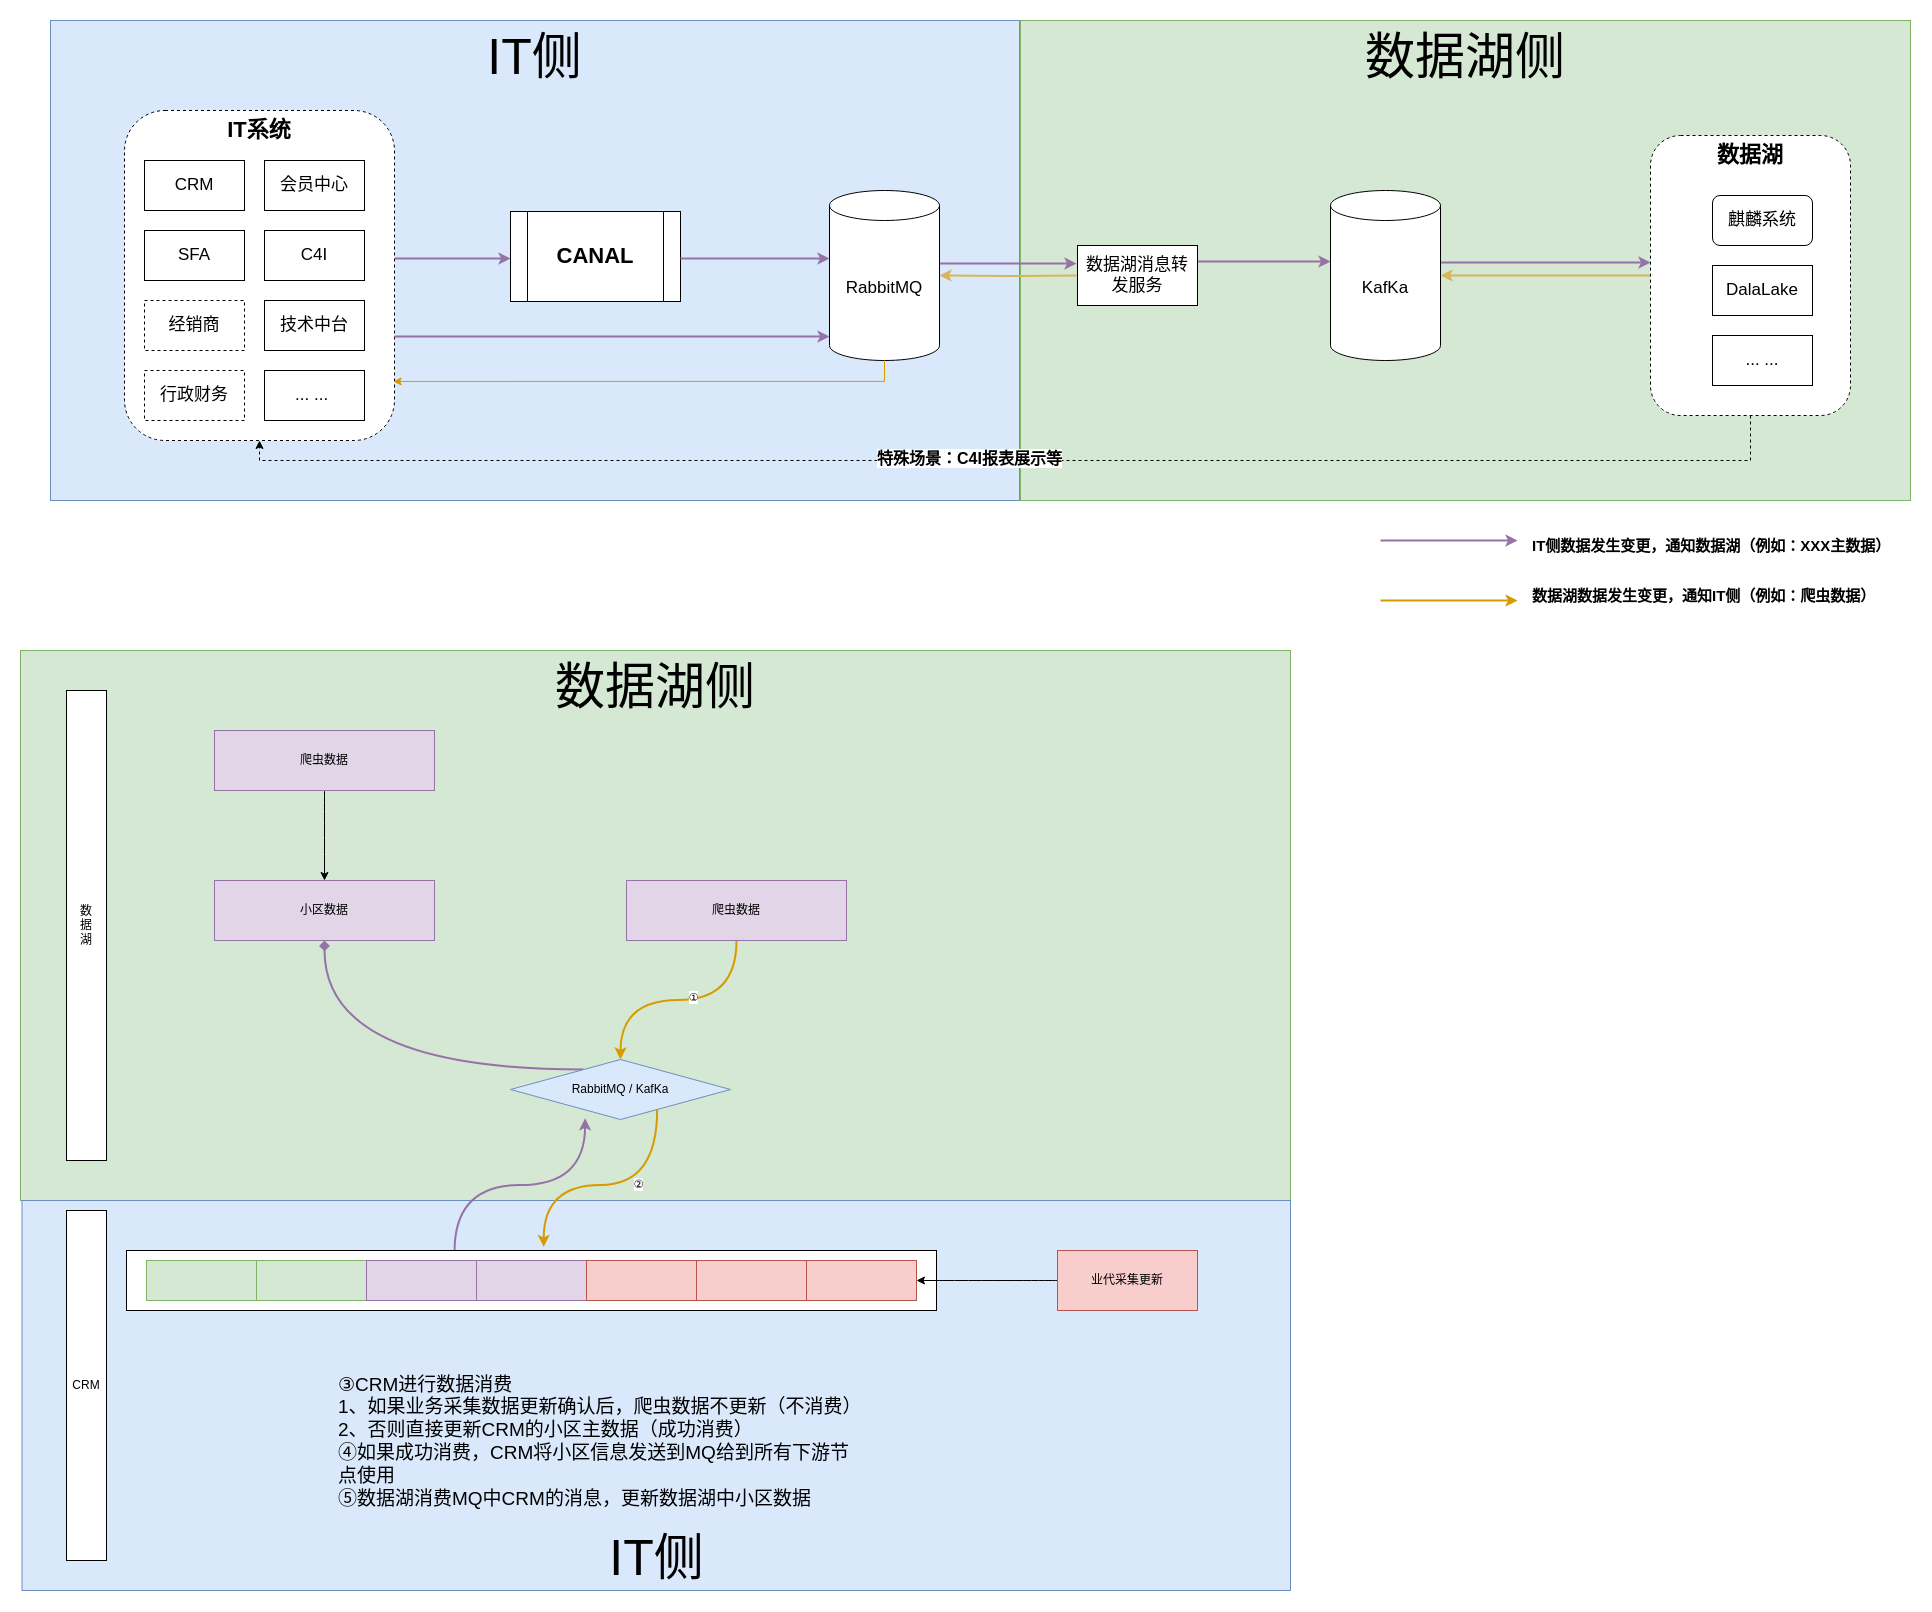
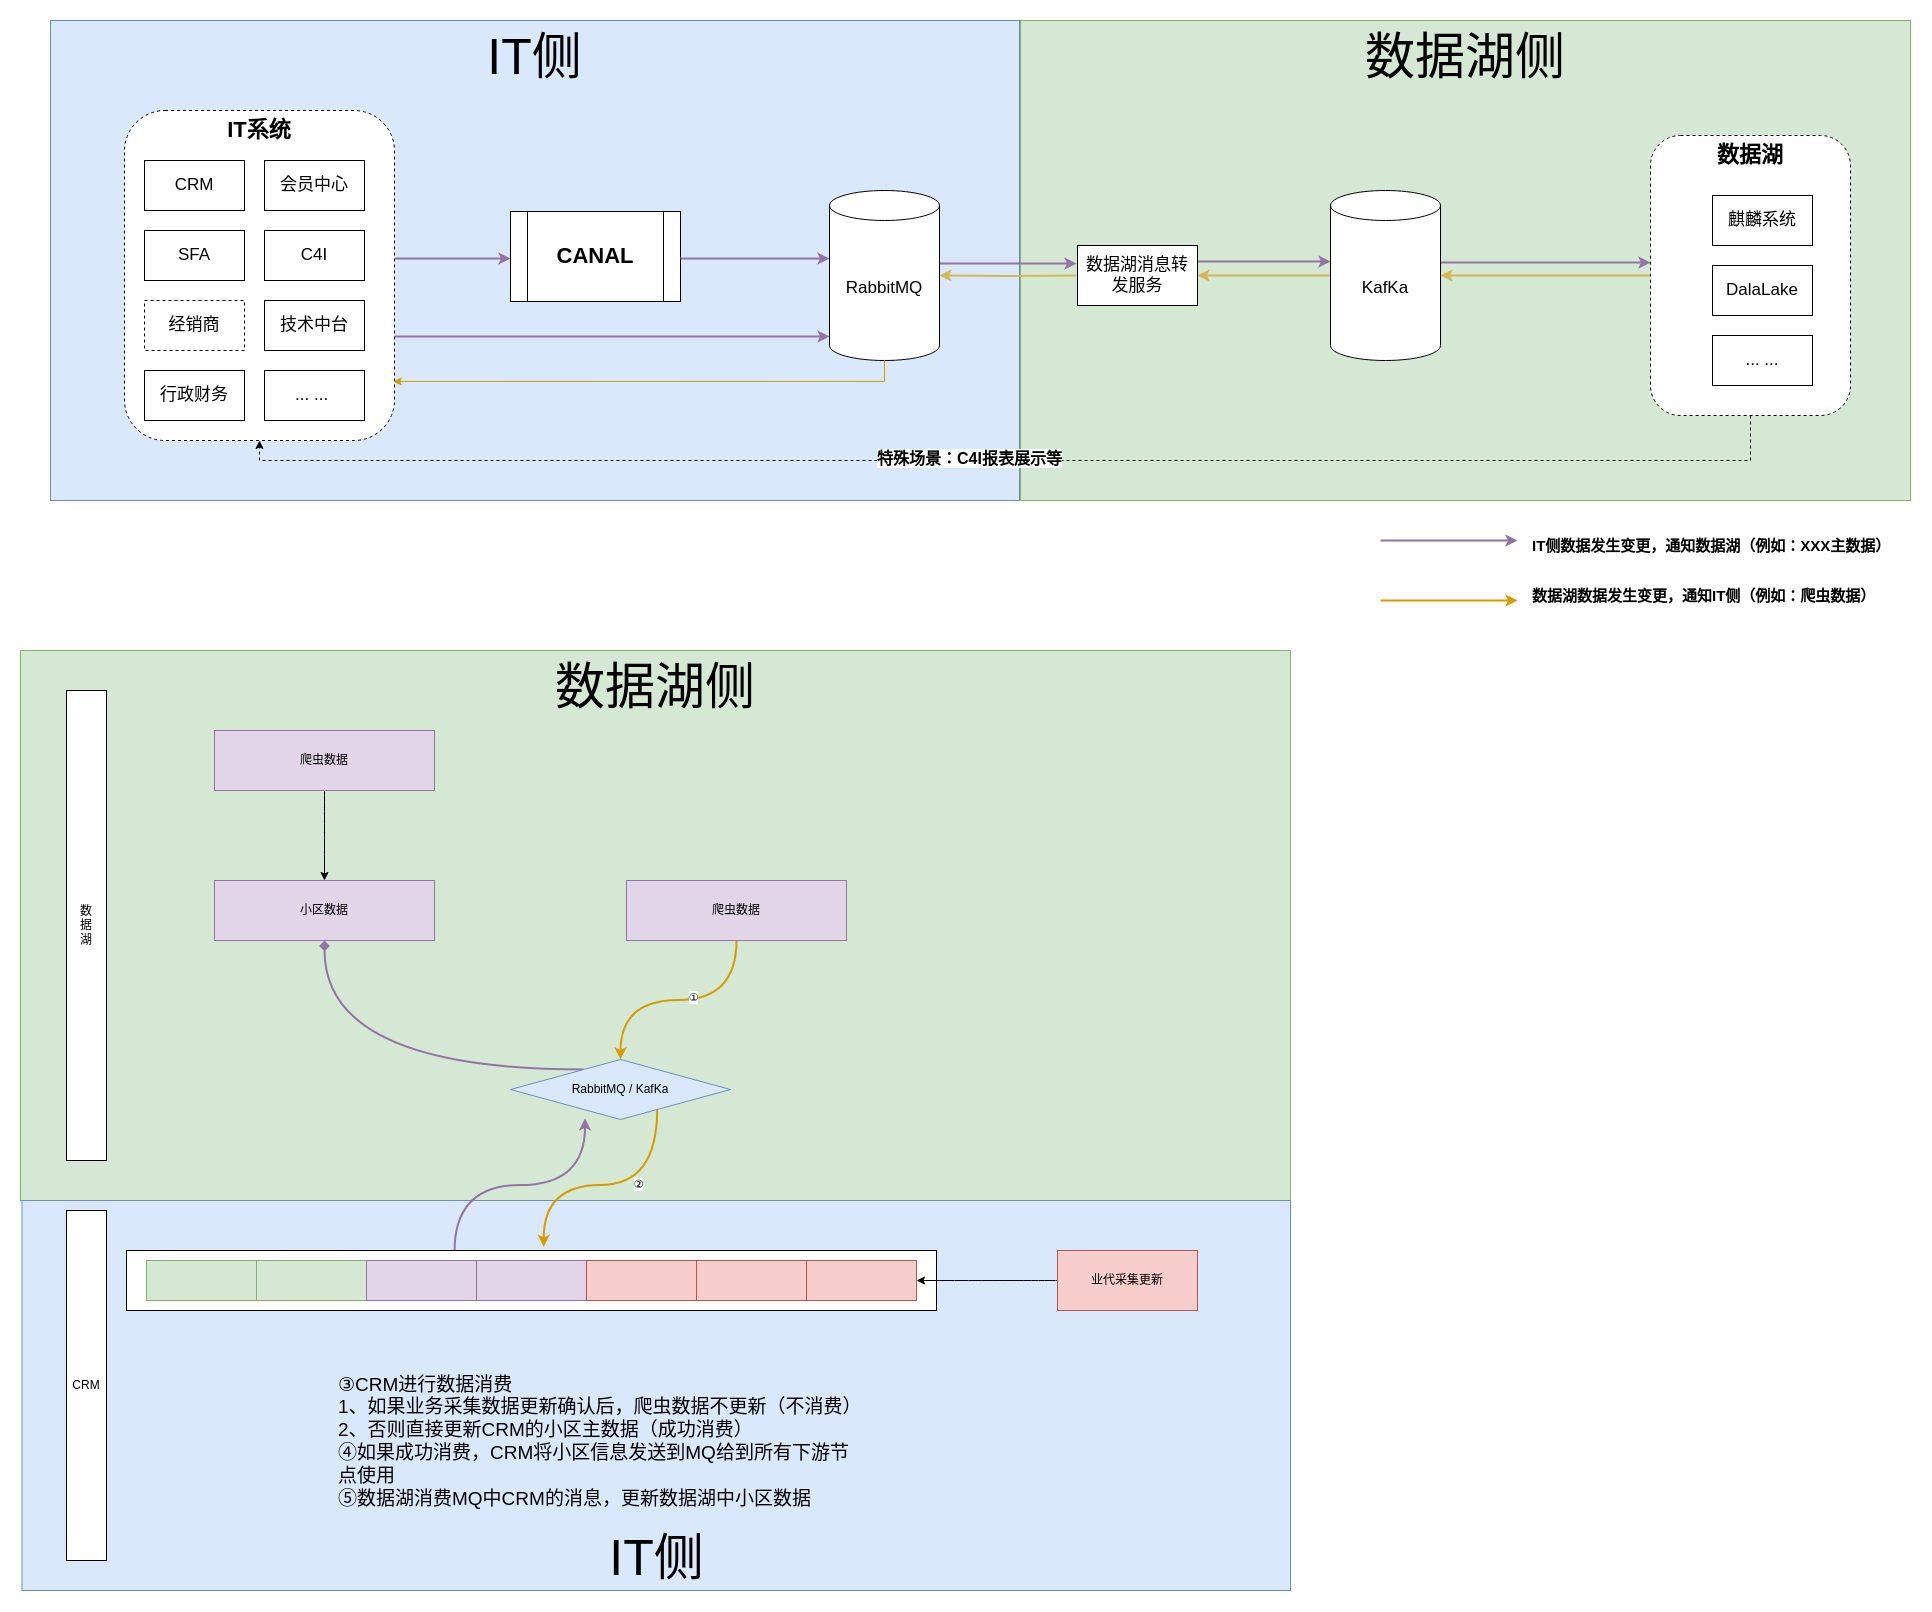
(1763, 221) -> (1763, 221)
none -> (1268, 276)
(195, 396) -> (195, 396)
